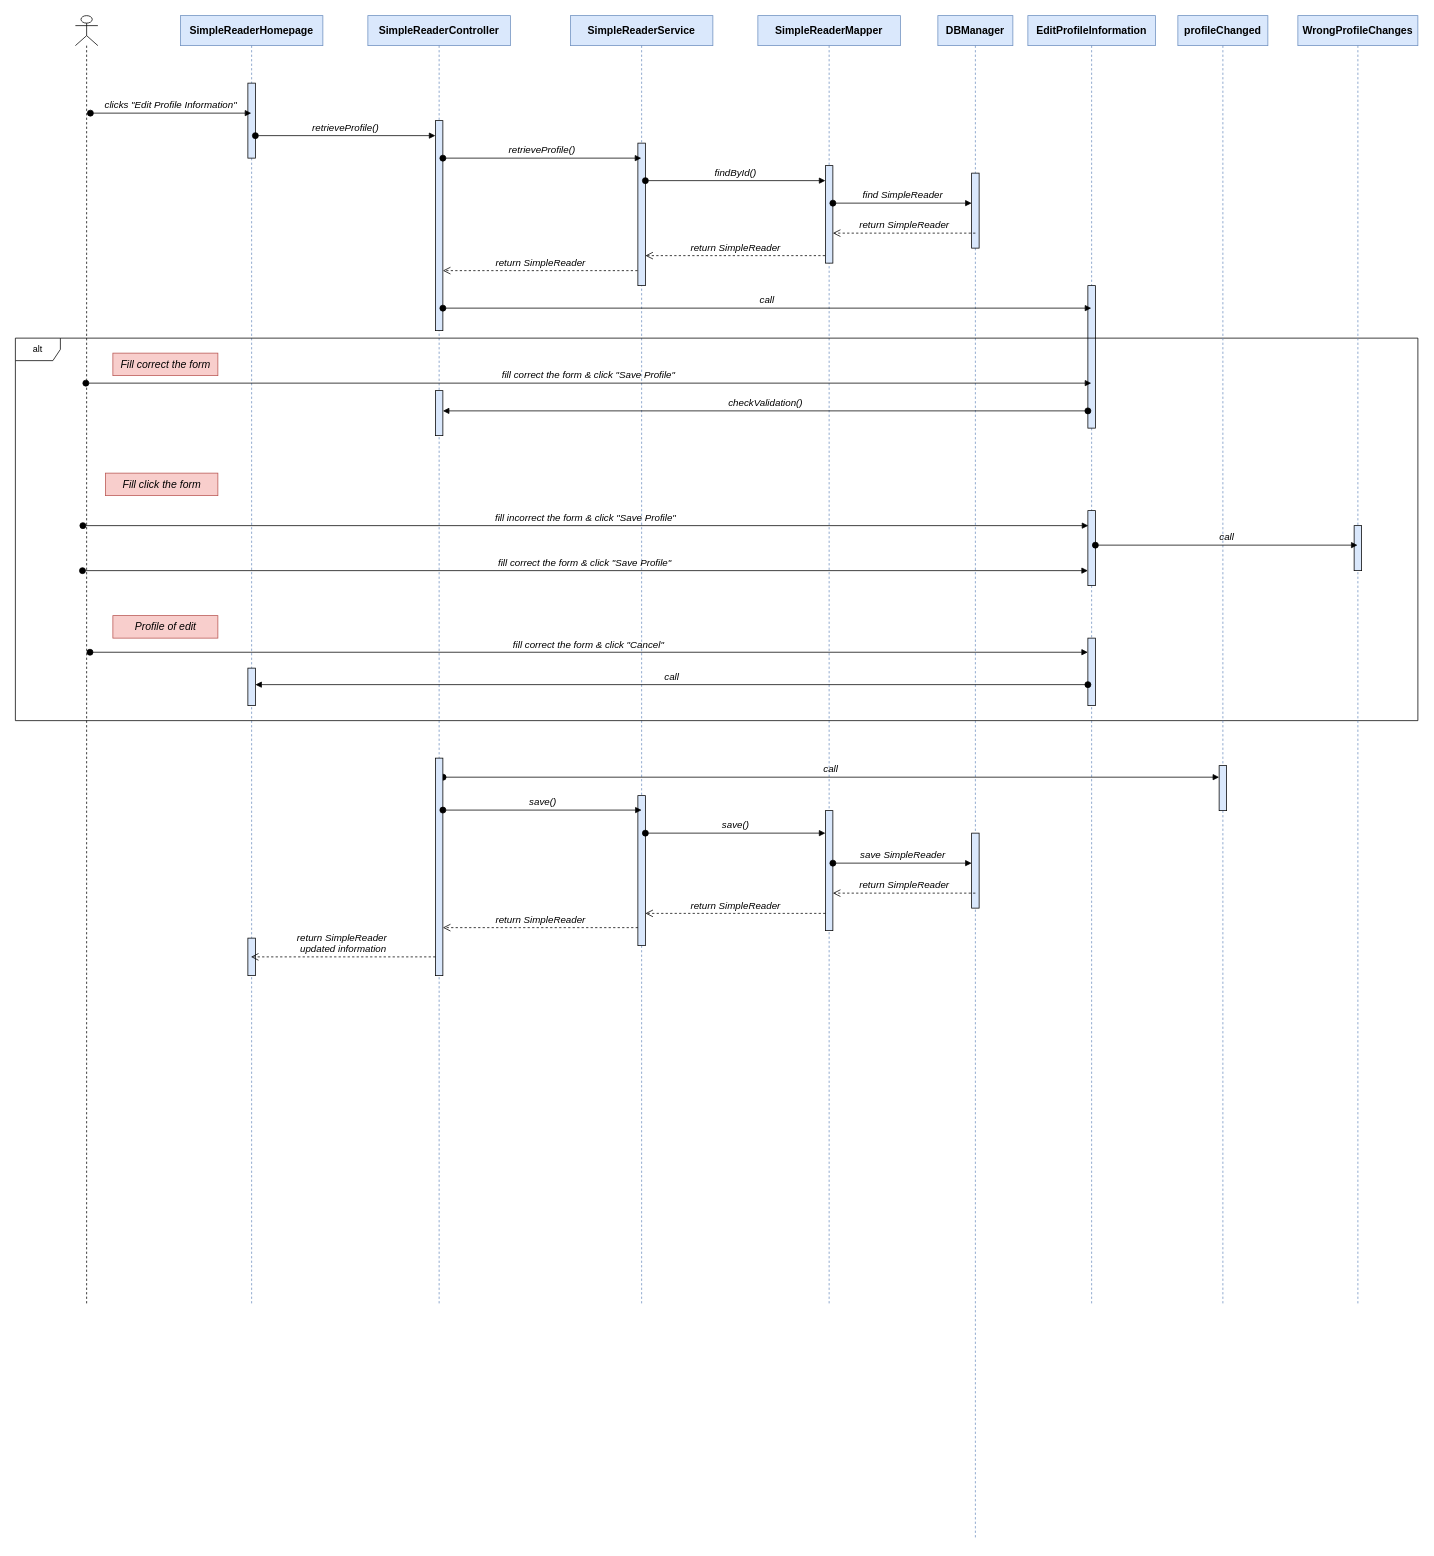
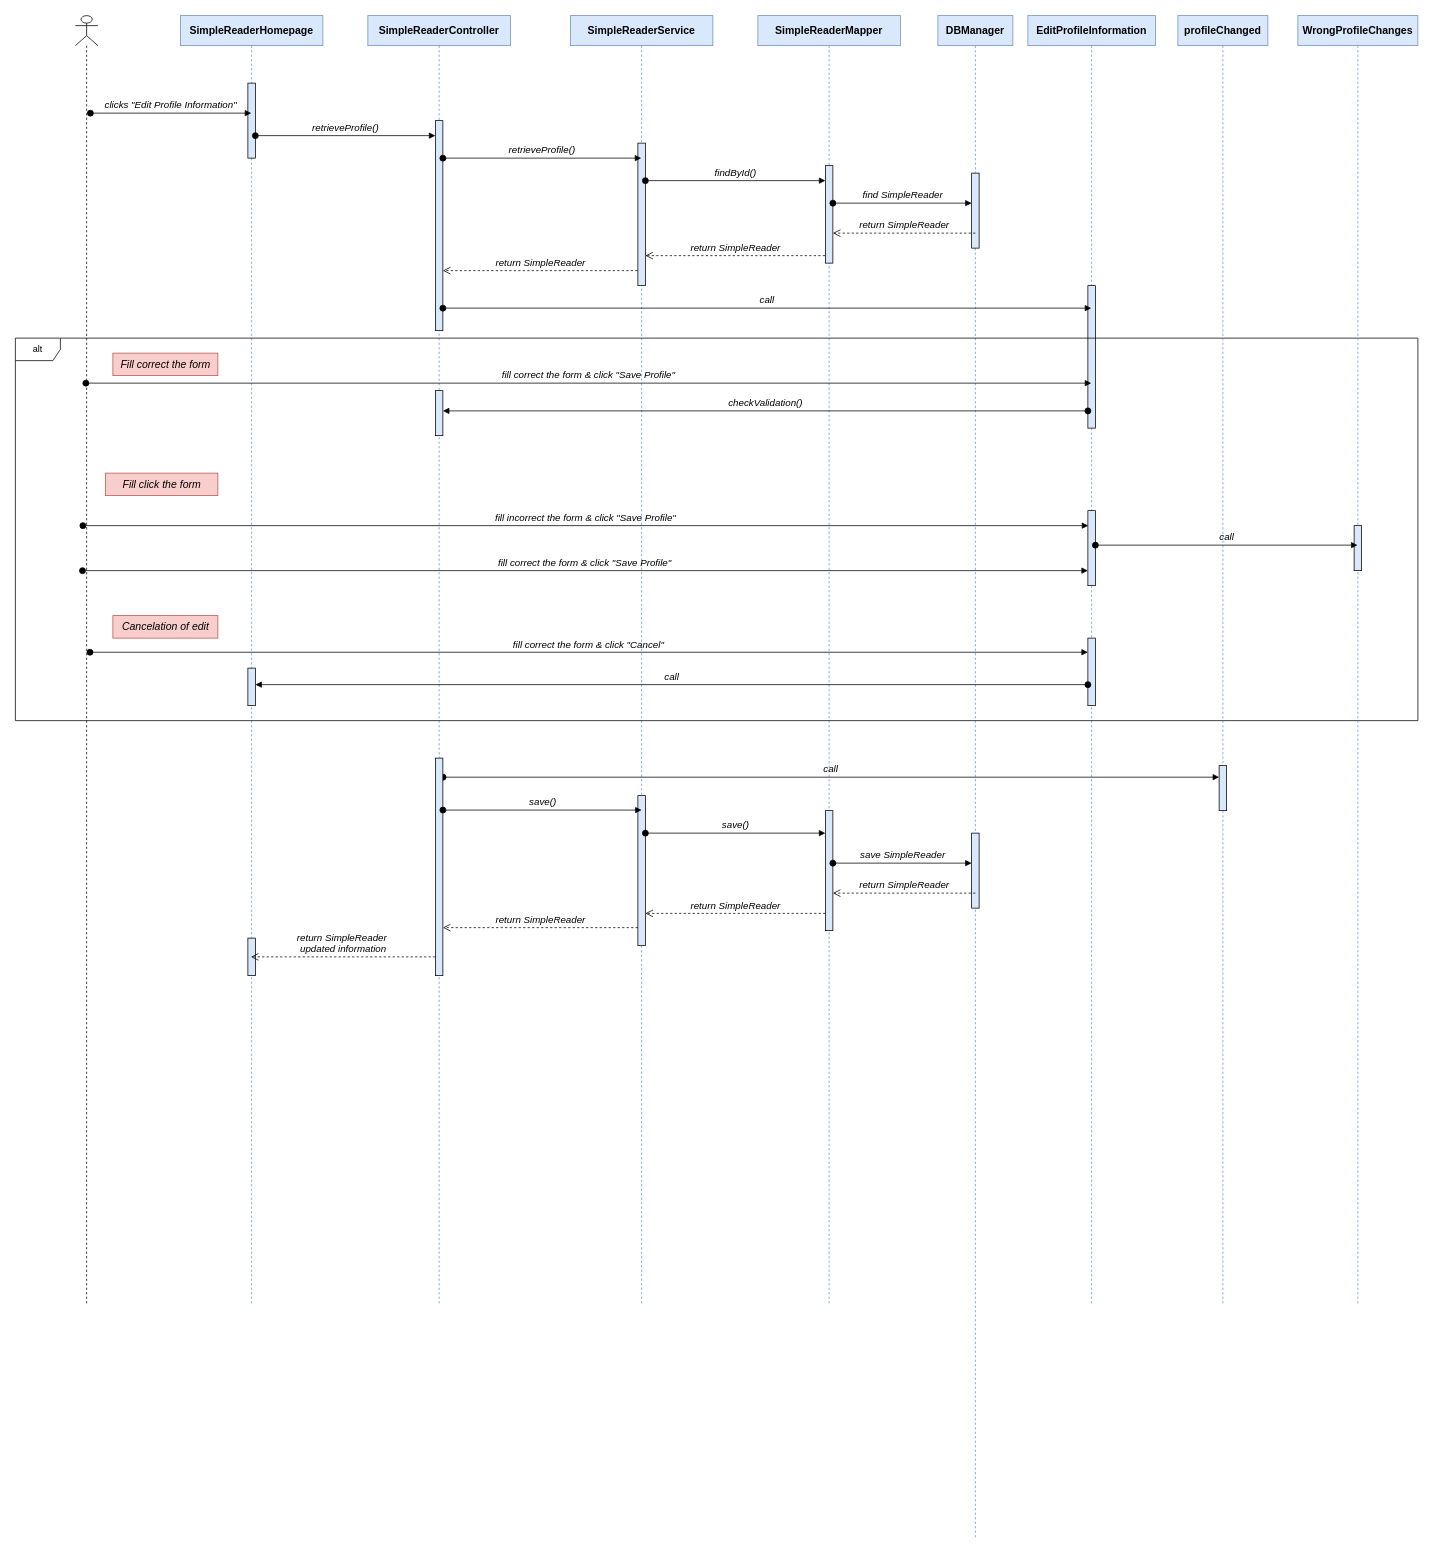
(166, 627) -> (166, 627)
